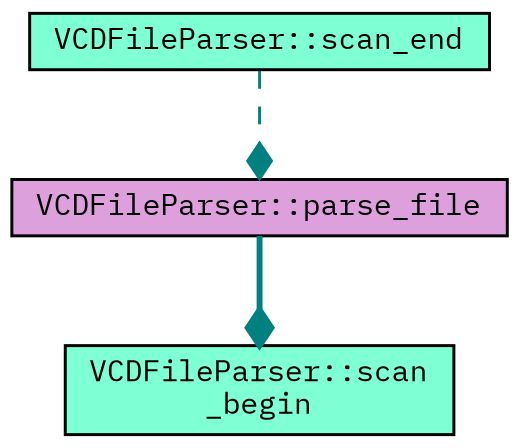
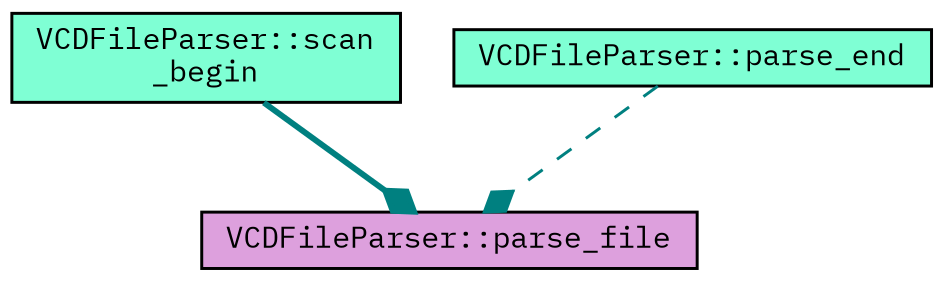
(260, 42) -> (693, 58)
(260, 273) -> (324, 147)
